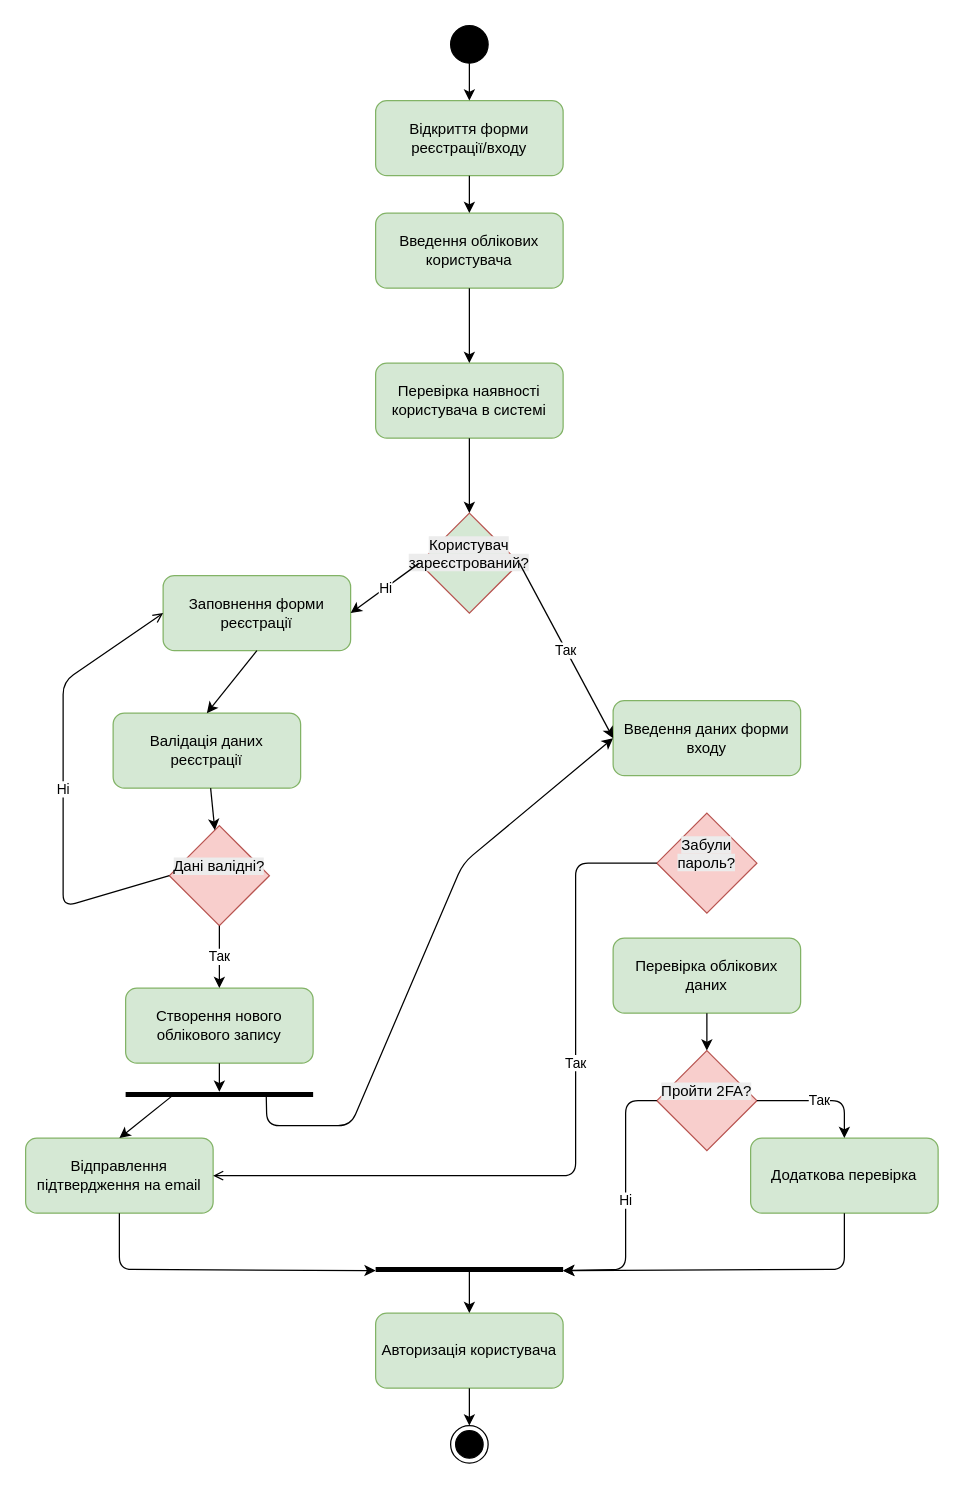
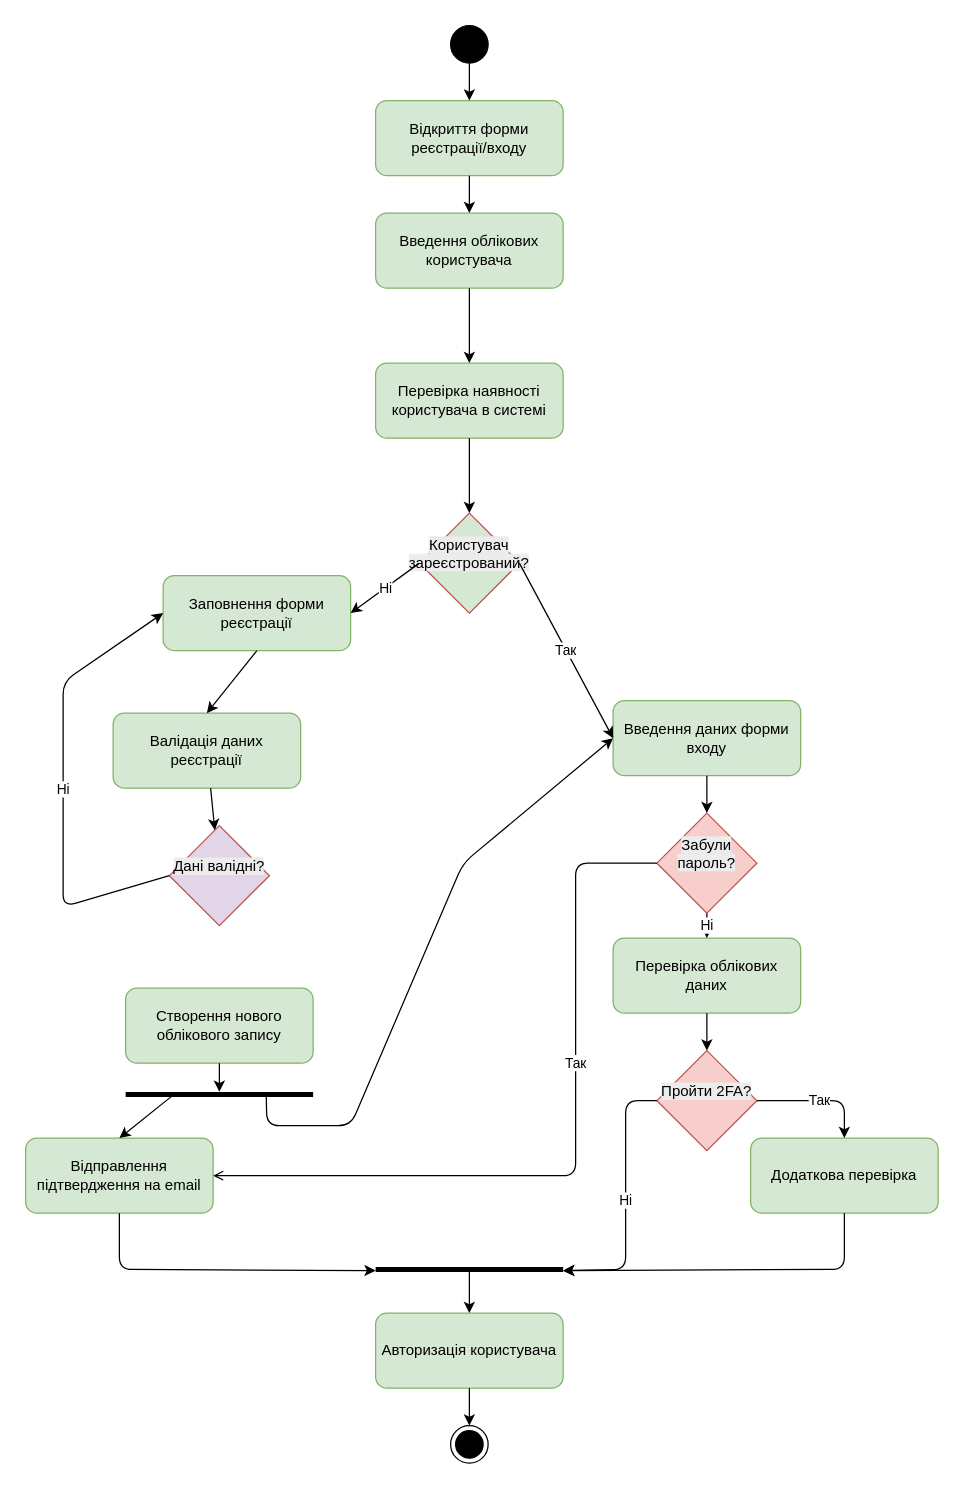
(157, 618) -> (155, 619)
none -> (707, 790)
(219, 876) -> (219, 876)
none -> (707, 921)
(219, 953) -> none
